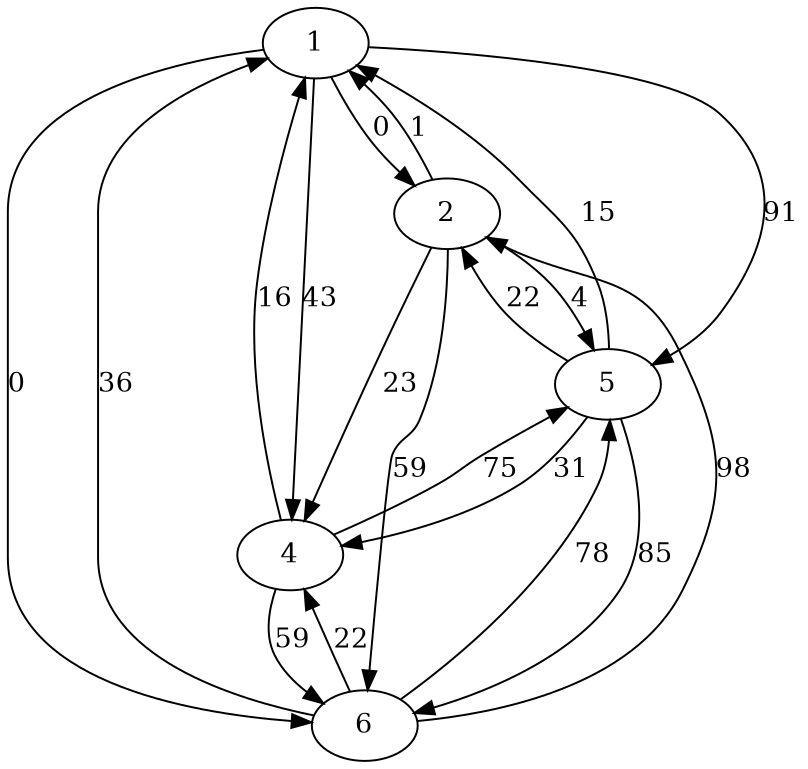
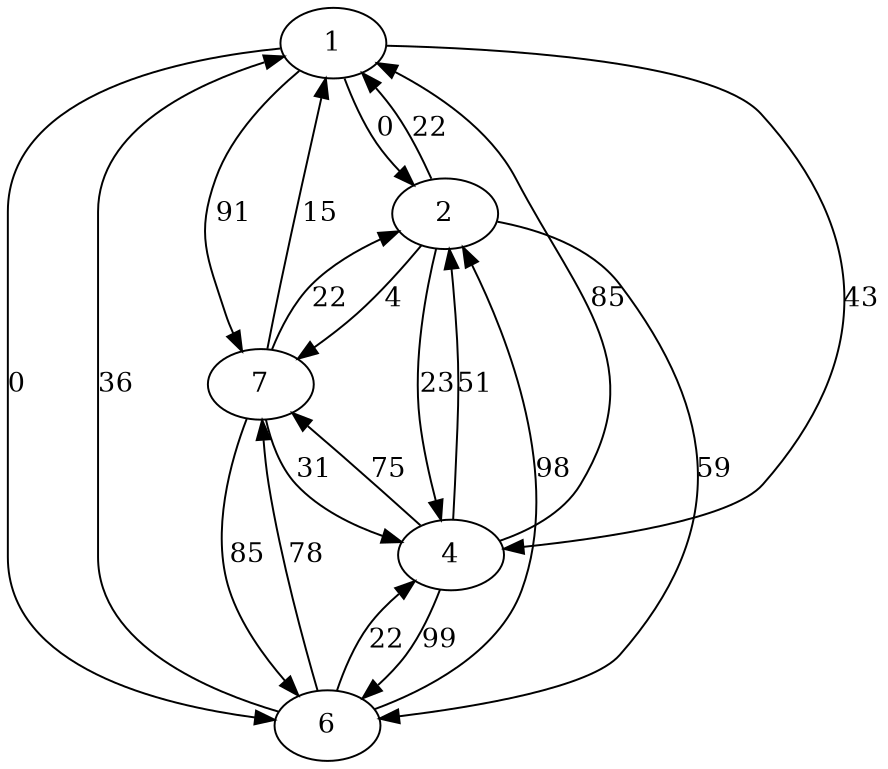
(420, 128) -> (430, 128)
(276, 299) -> (609, 299)
(608, 384) -> (261, 384)
none -> (458, 394)
(293, 640) -> (440, 640)
